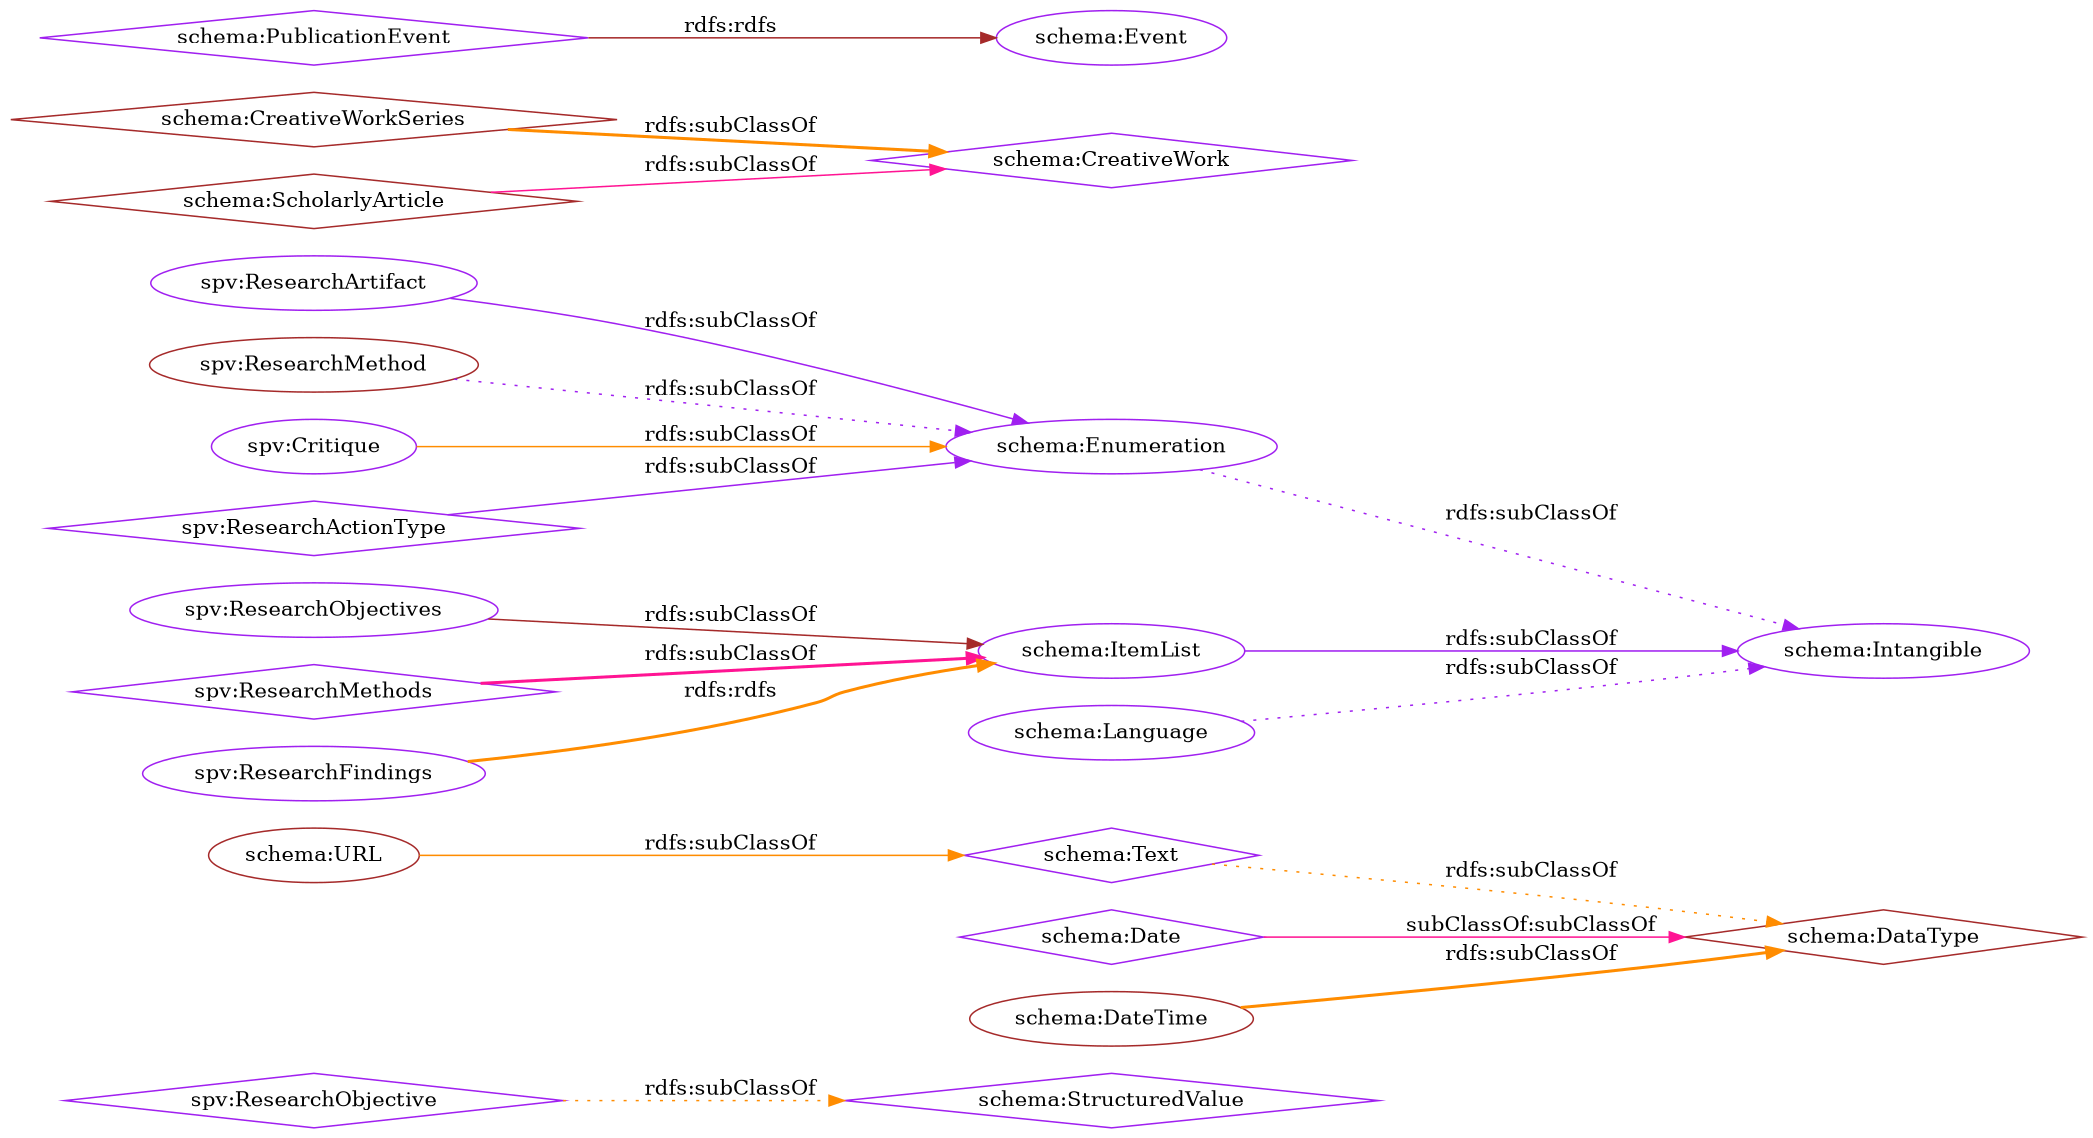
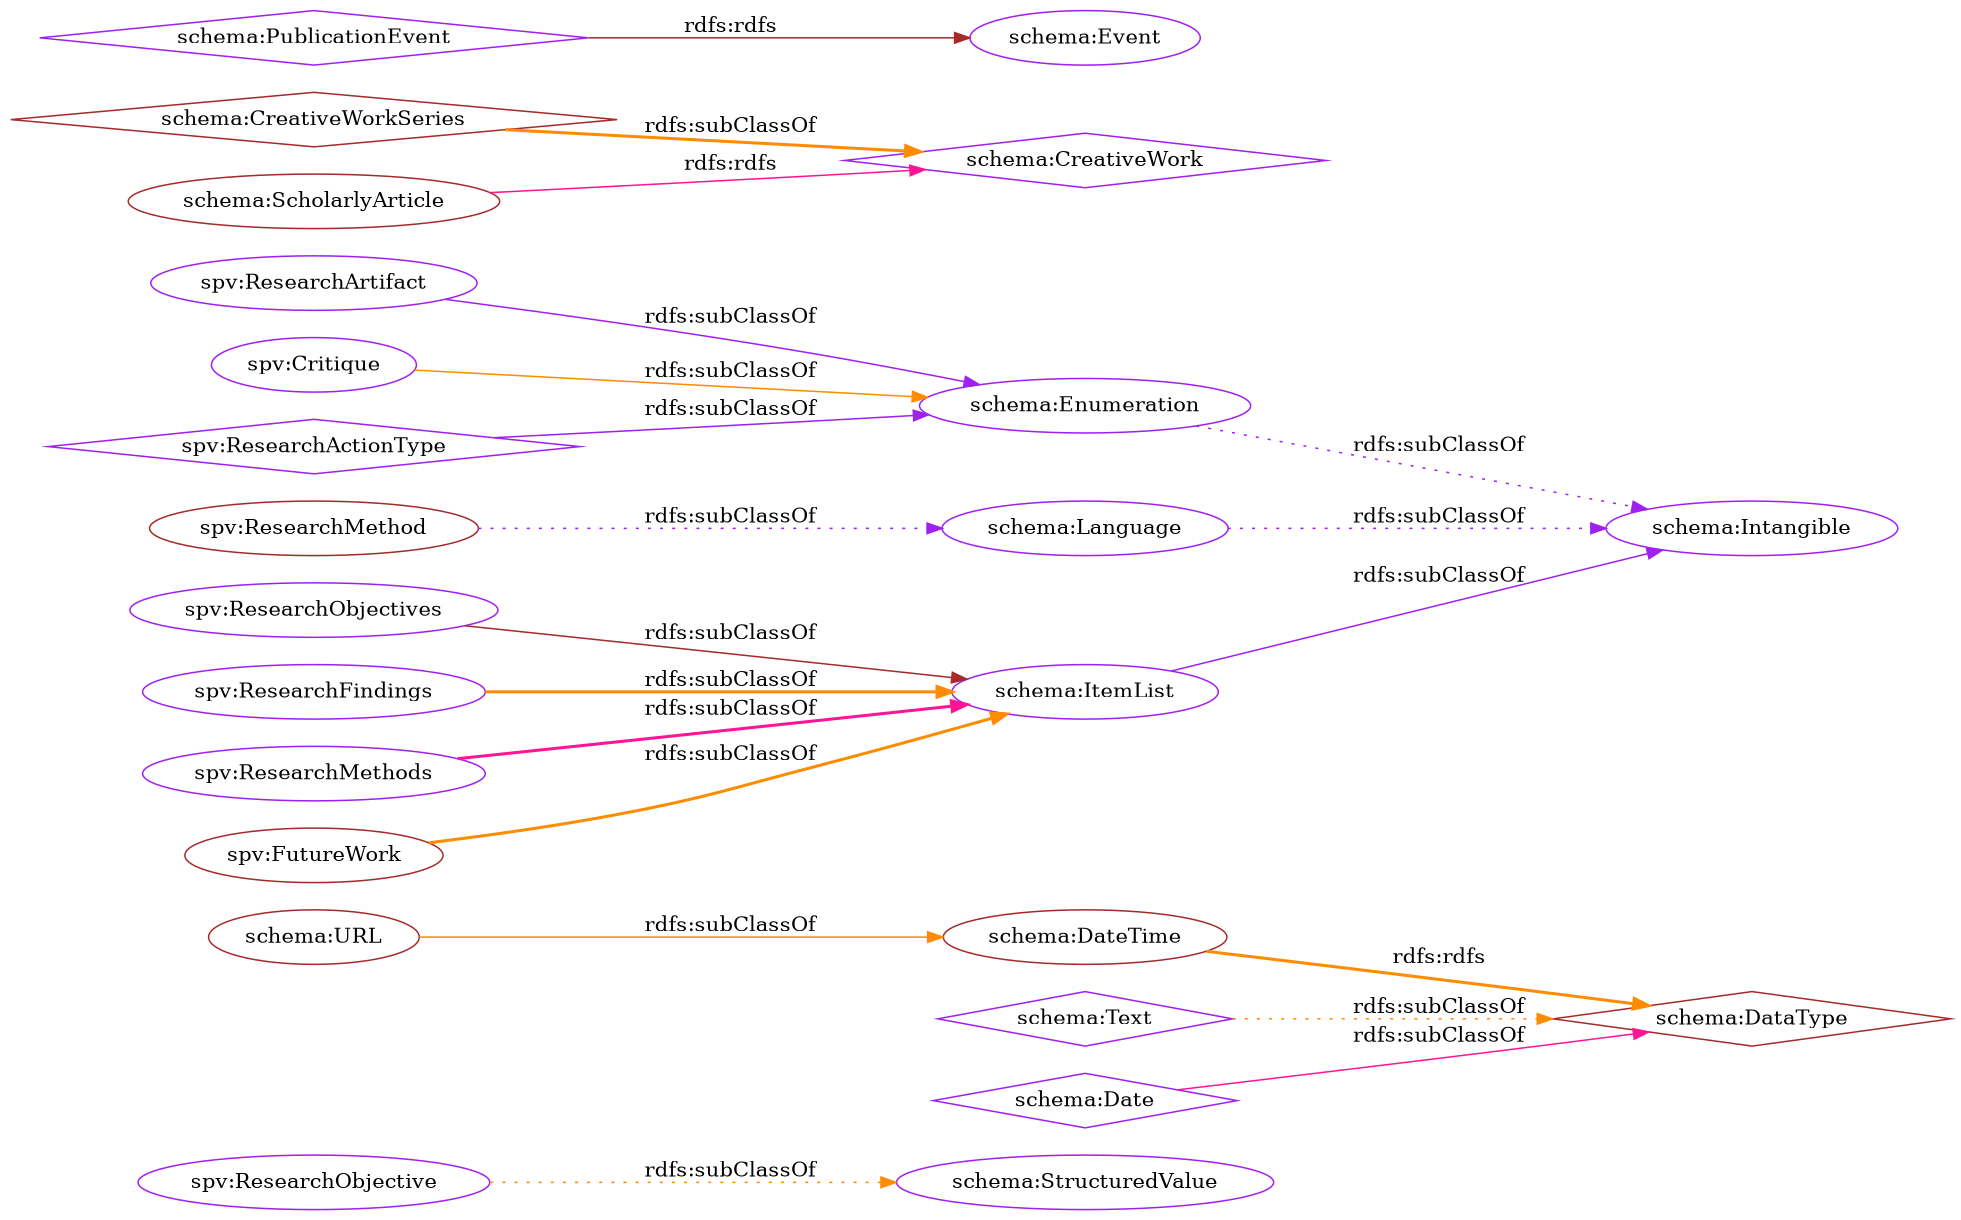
(731, 166) -> (731, 164)
(314, 201) -> (314, 201)
(705, 405) -> (703, 528)
(731, 691) -> (731, 680)
(314, 692) -> (314, 774)
none -> (314, 855)
(684, 855) -> (673, 937)
(1532, 926) -> (1439, 1036)
(1532, 955) -> (1439, 958)
(314, 1101) -> (314, 1182)
(1112, 1101) -> (1085, 1182)
